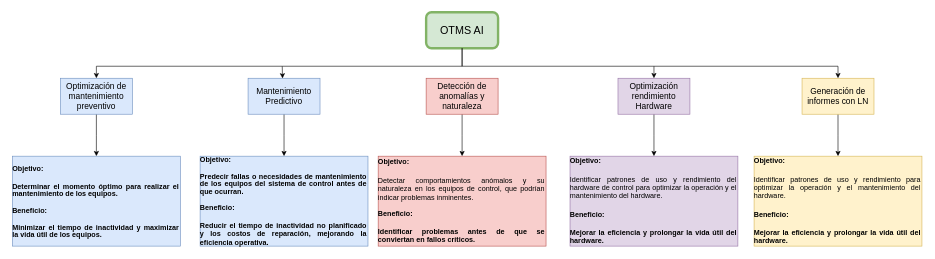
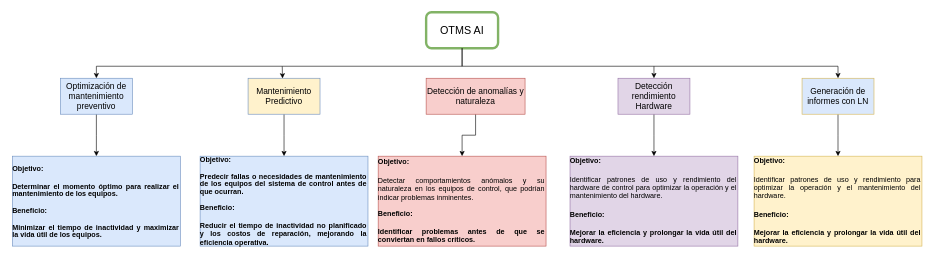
(462, 30) -> (462, 30)
(284, 96) -> (284, 96)
(462, 96) -> (476, 96)
(654, 96) -> (654, 96)
(839, 96) -> (839, 96)
